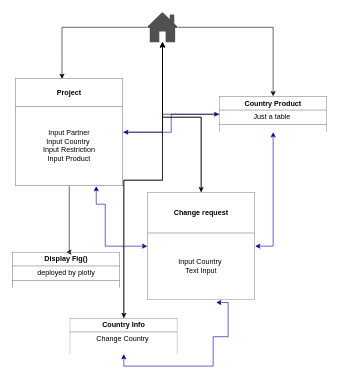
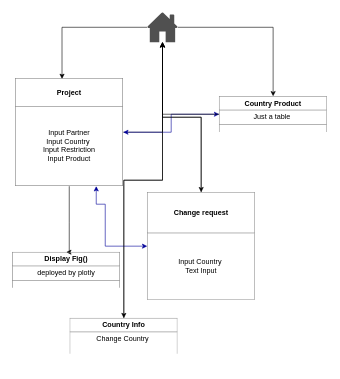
(273, 137) -> none
(225, 303) -> none
